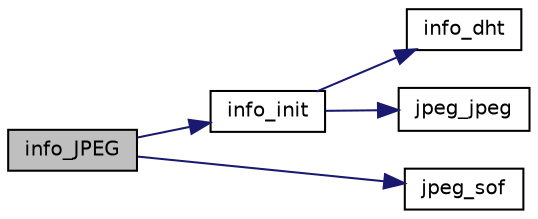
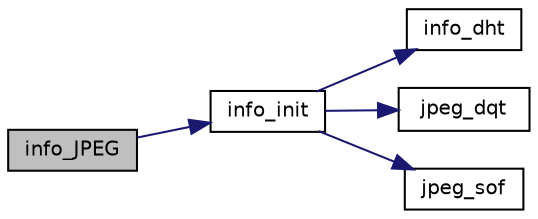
(464, 109) -> (464, 109)
(261, 169) -> (356, 146)
